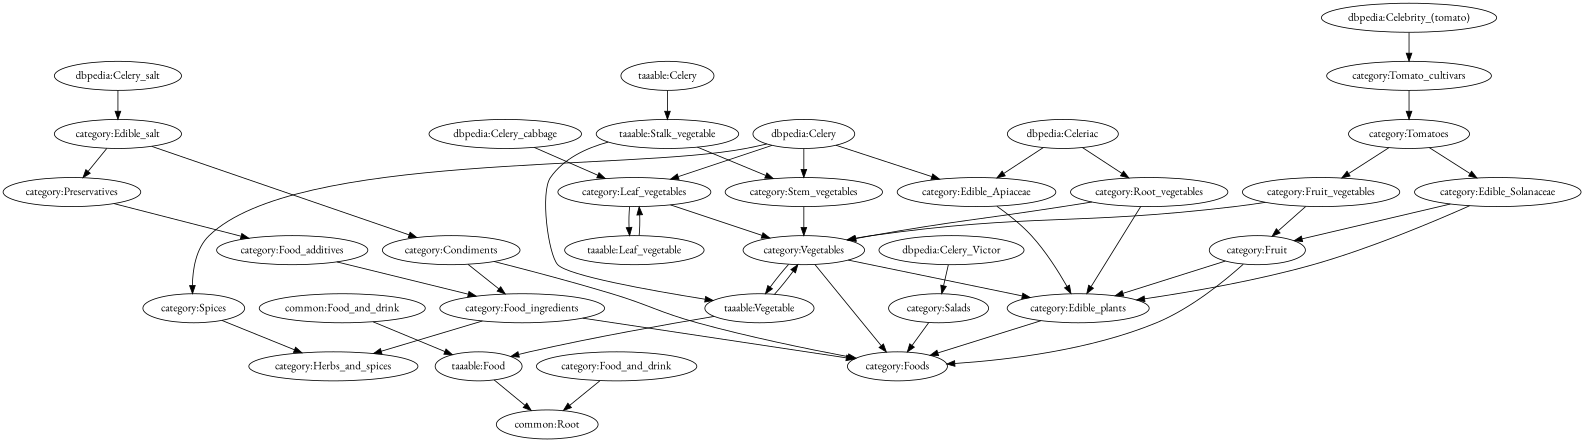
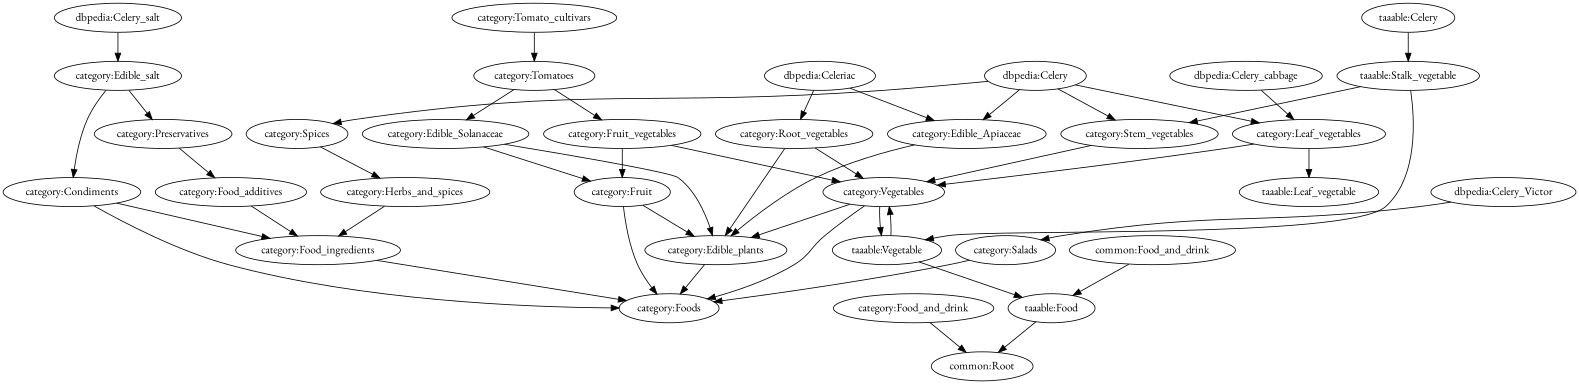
(1409, 18) -> none
(640, 225) -> none
(432, 336) -> (365, 219)
